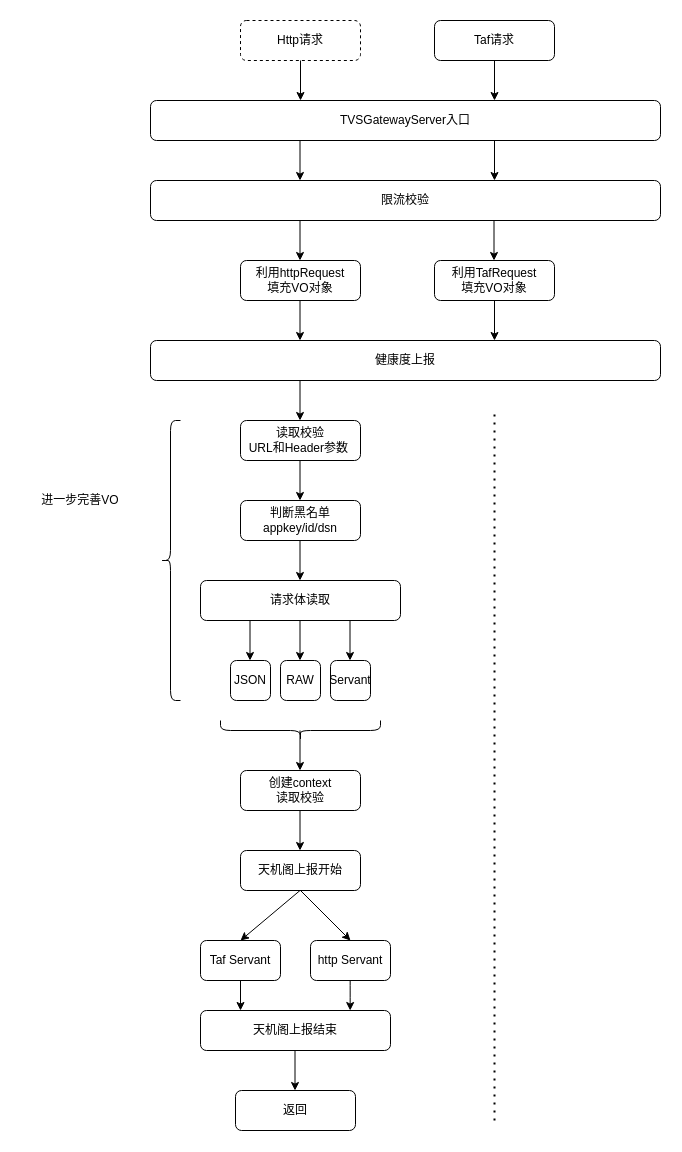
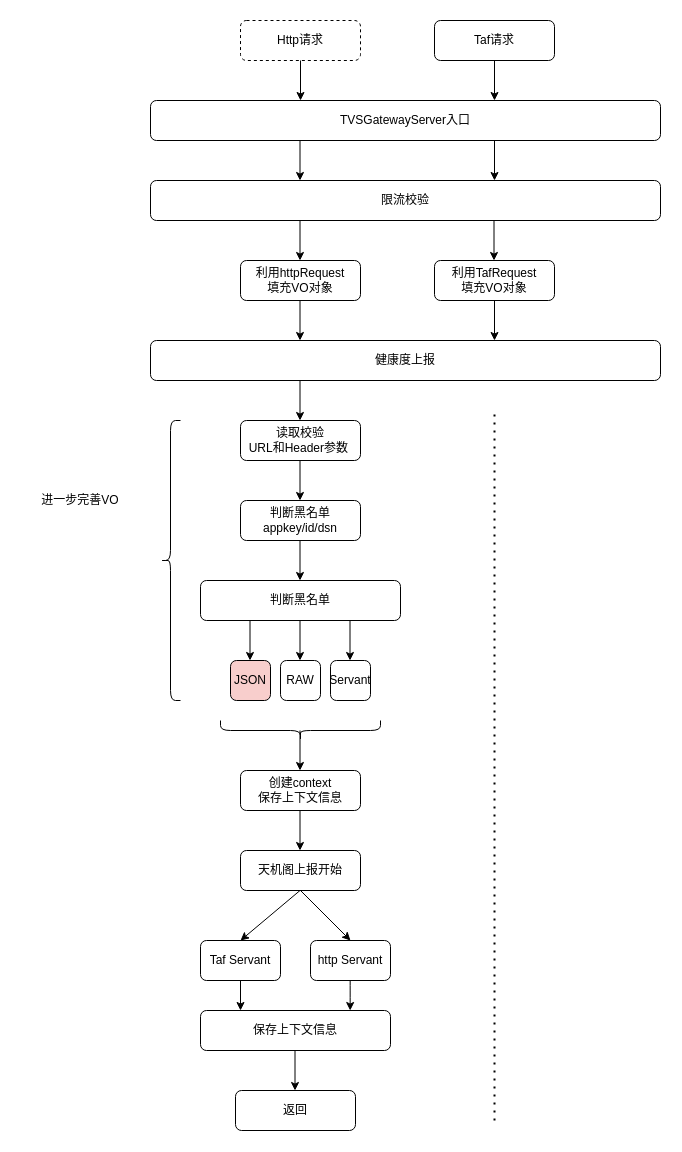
(301, 601) -> (301, 601)
(251, 681) -> (251, 681)
(301, 791) -> (301, 791)
(296, 1031) -> (296, 1031)
